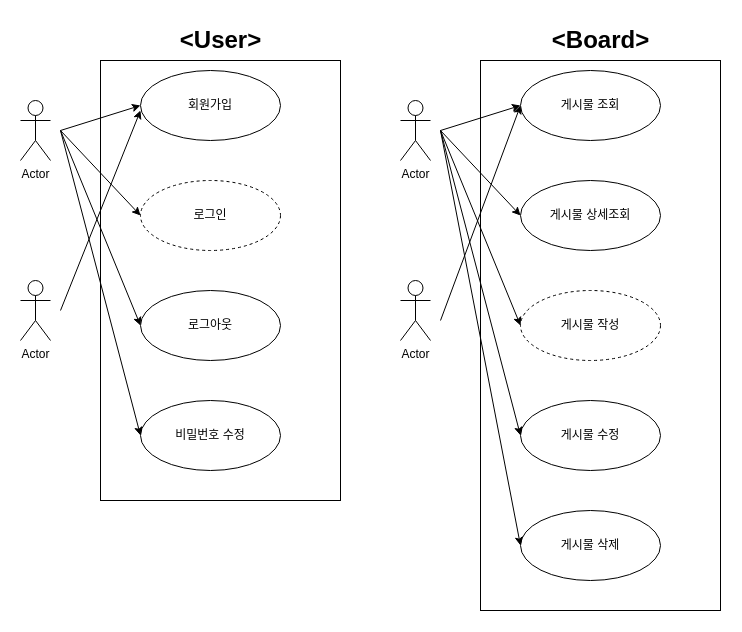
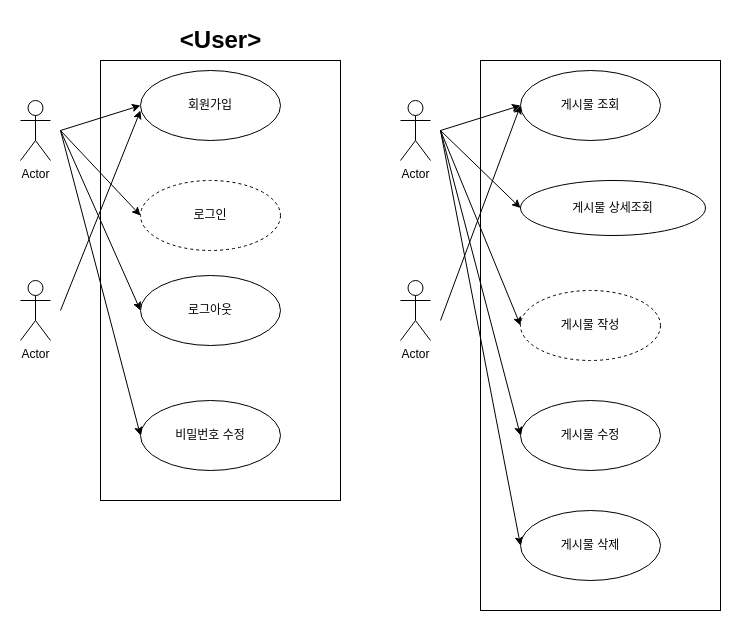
(601, 41) -> none
(591, 216) -> (613, 208)
(211, 326) -> (211, 311)
